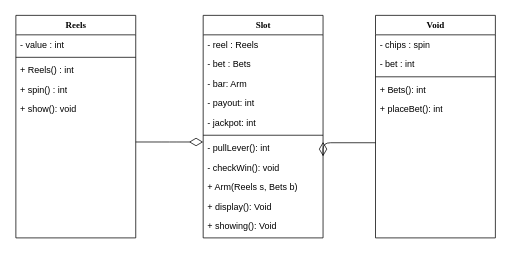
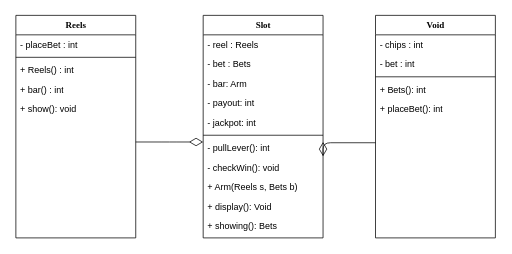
(46, 46) -> (53, 46)
(408, 46) -> (406, 46)
(48, 91) -> (47, 91)
(244, 227) -> (246, 227)
